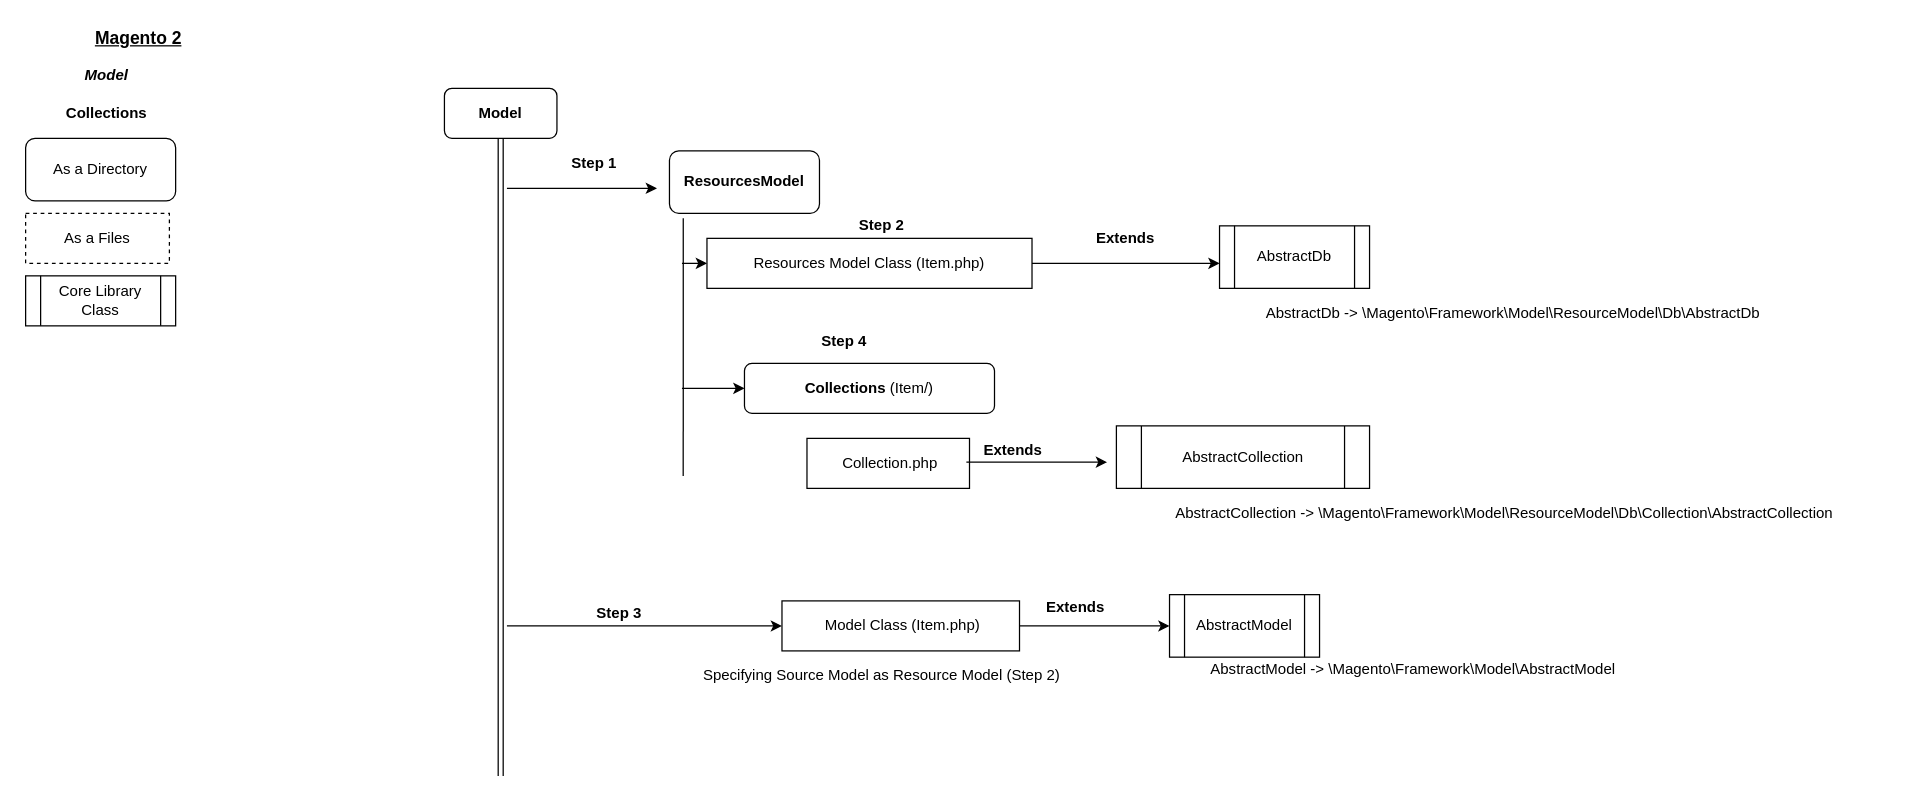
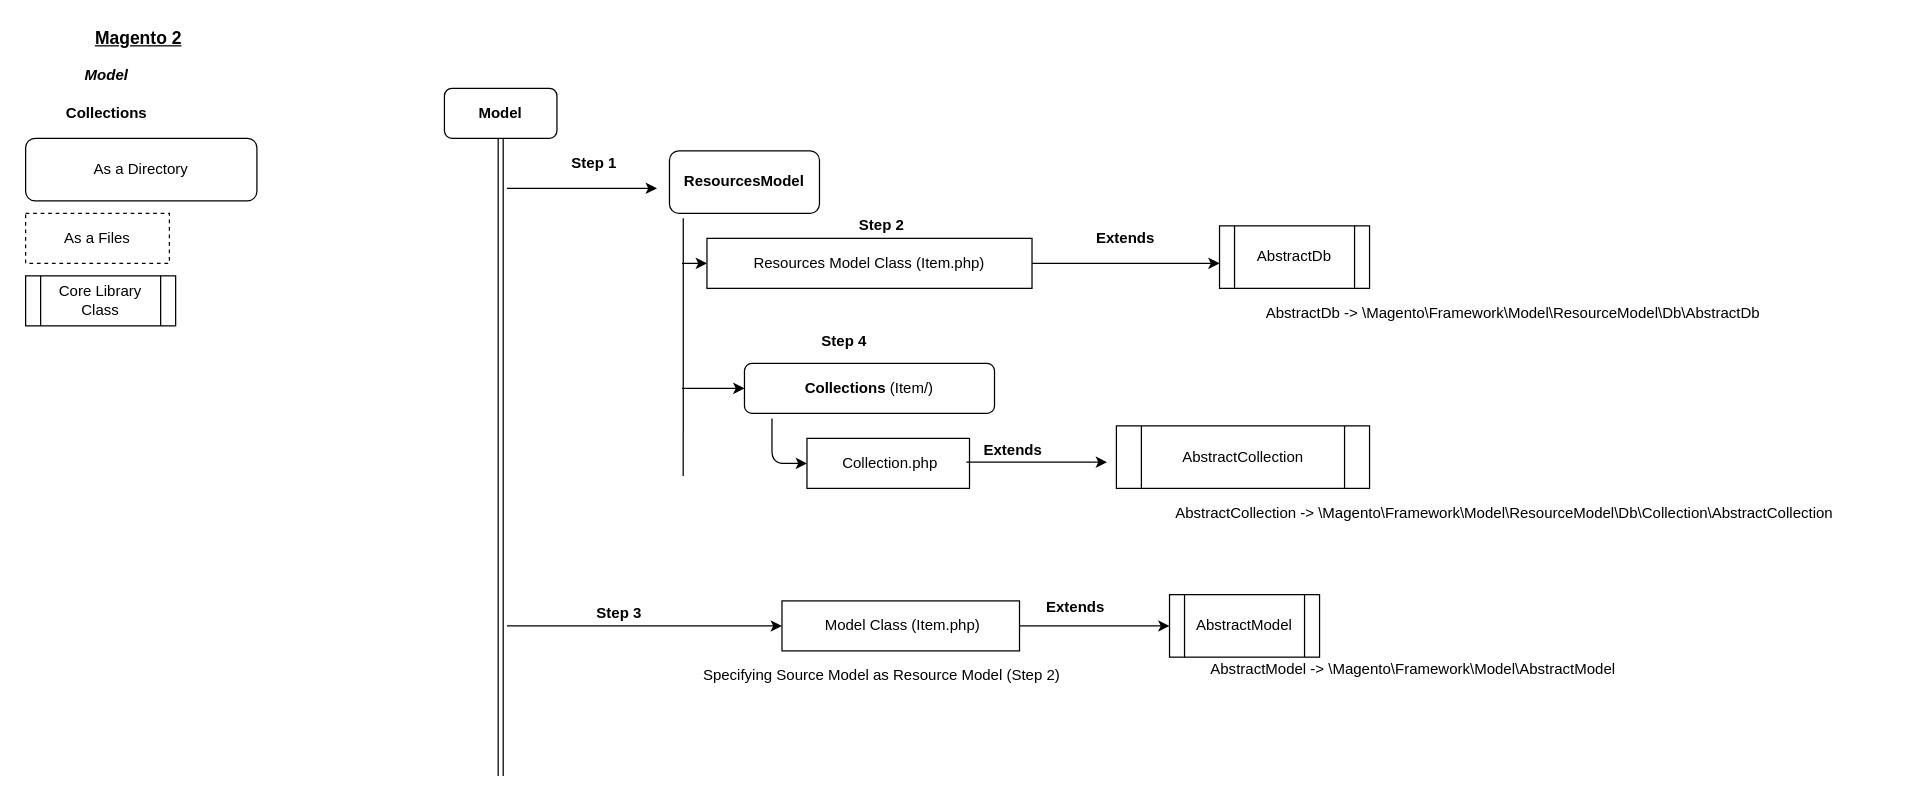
(101, 169) -> (141, 169)
none -> (772, 449)
